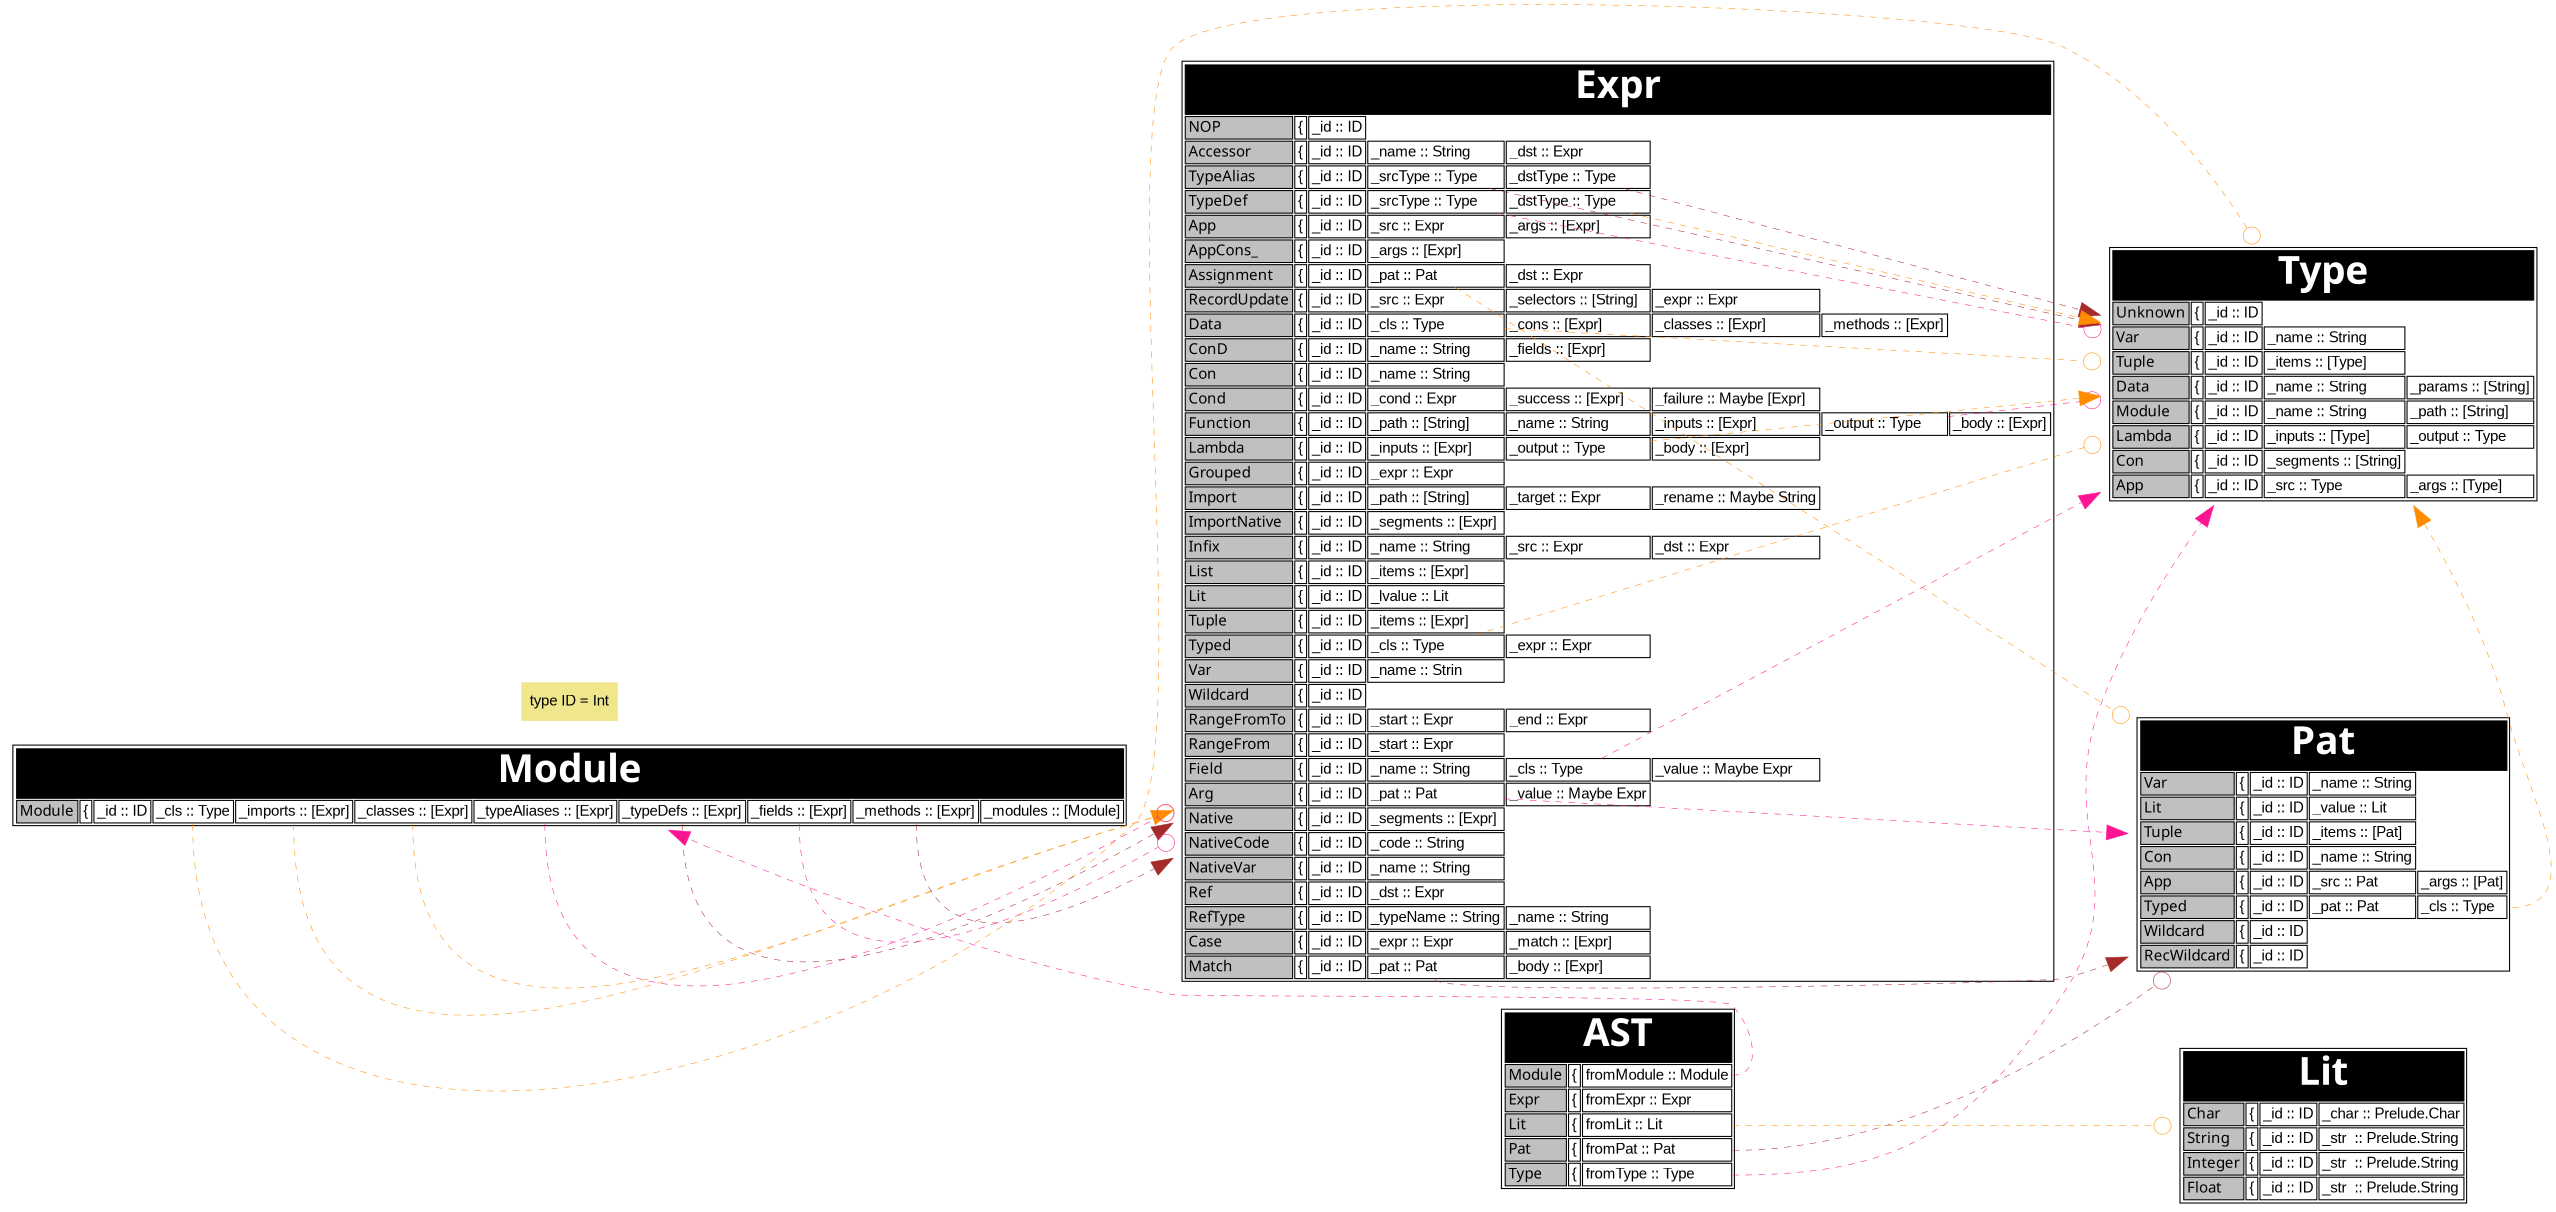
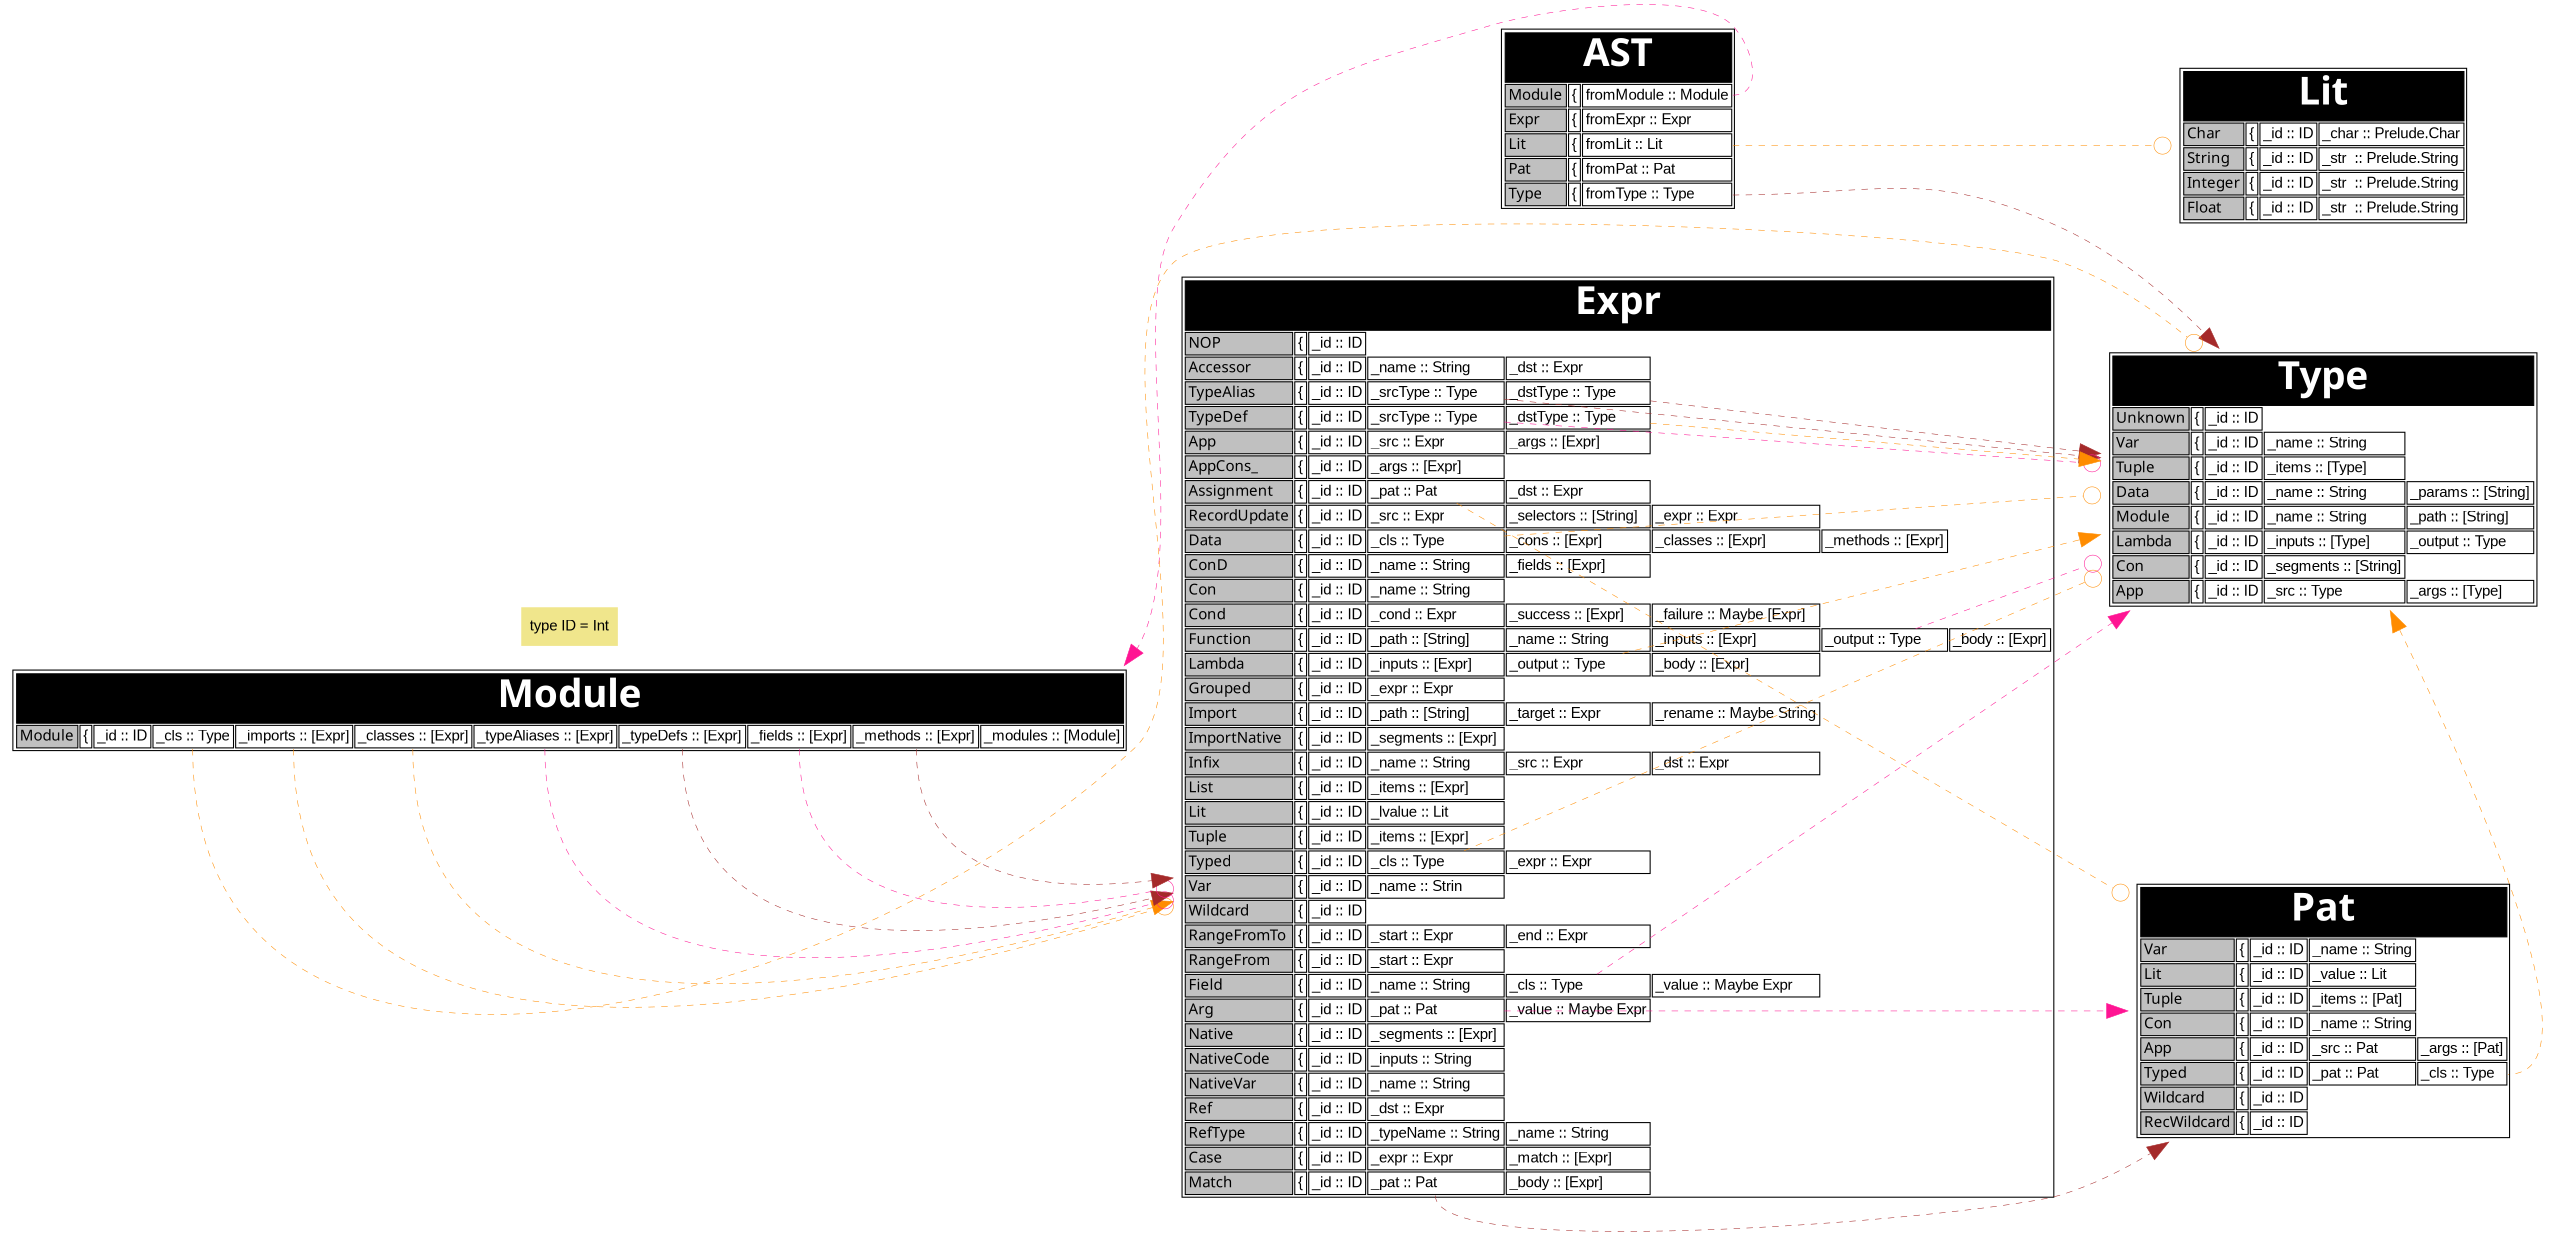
(1418, 843) -> (1421, 1059)
(2086, 946) -> (1988, 201)
(1956, 1100) -> none
